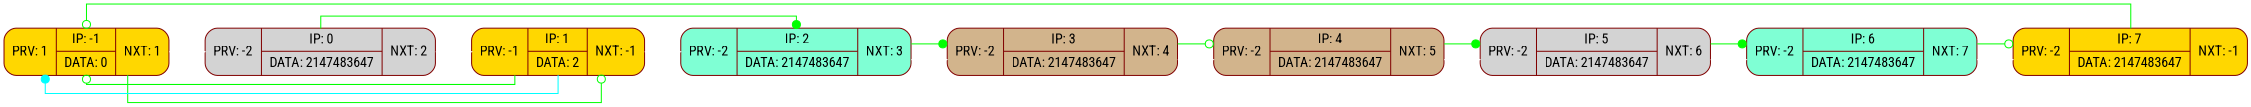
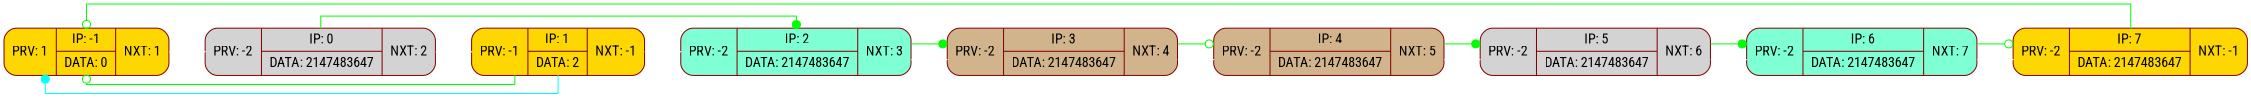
(360, 103) -> none
